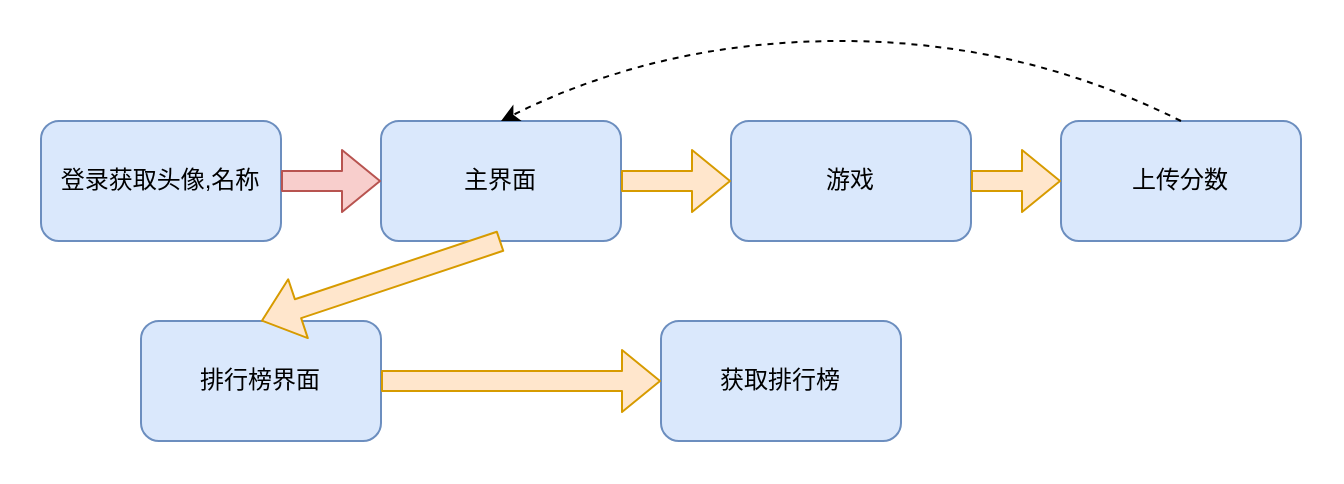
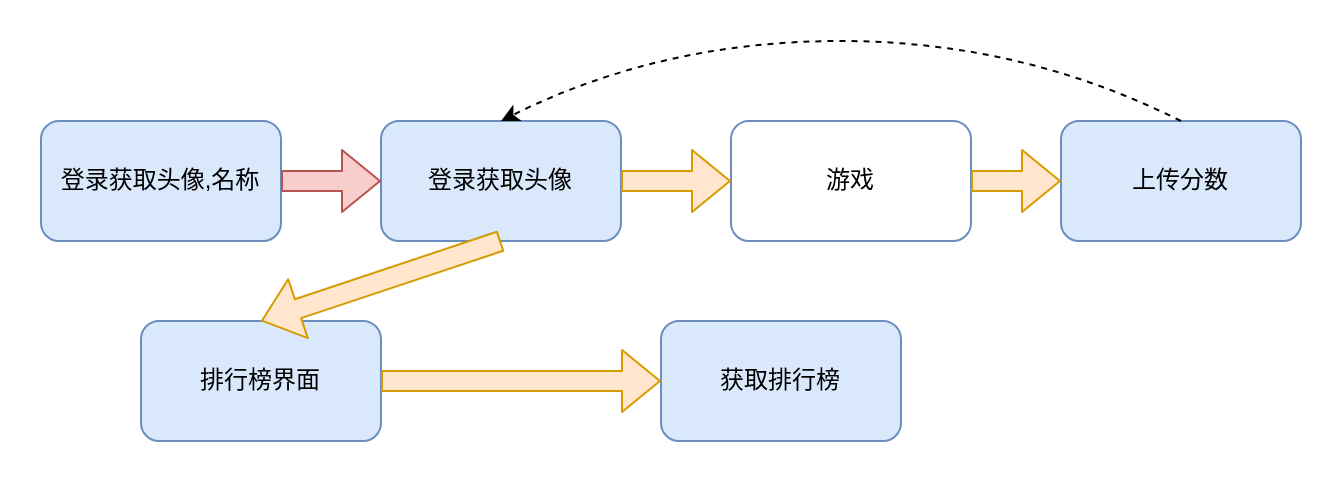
(501, 181) -> (501, 181)
(851, 181) -> (851, 181)
